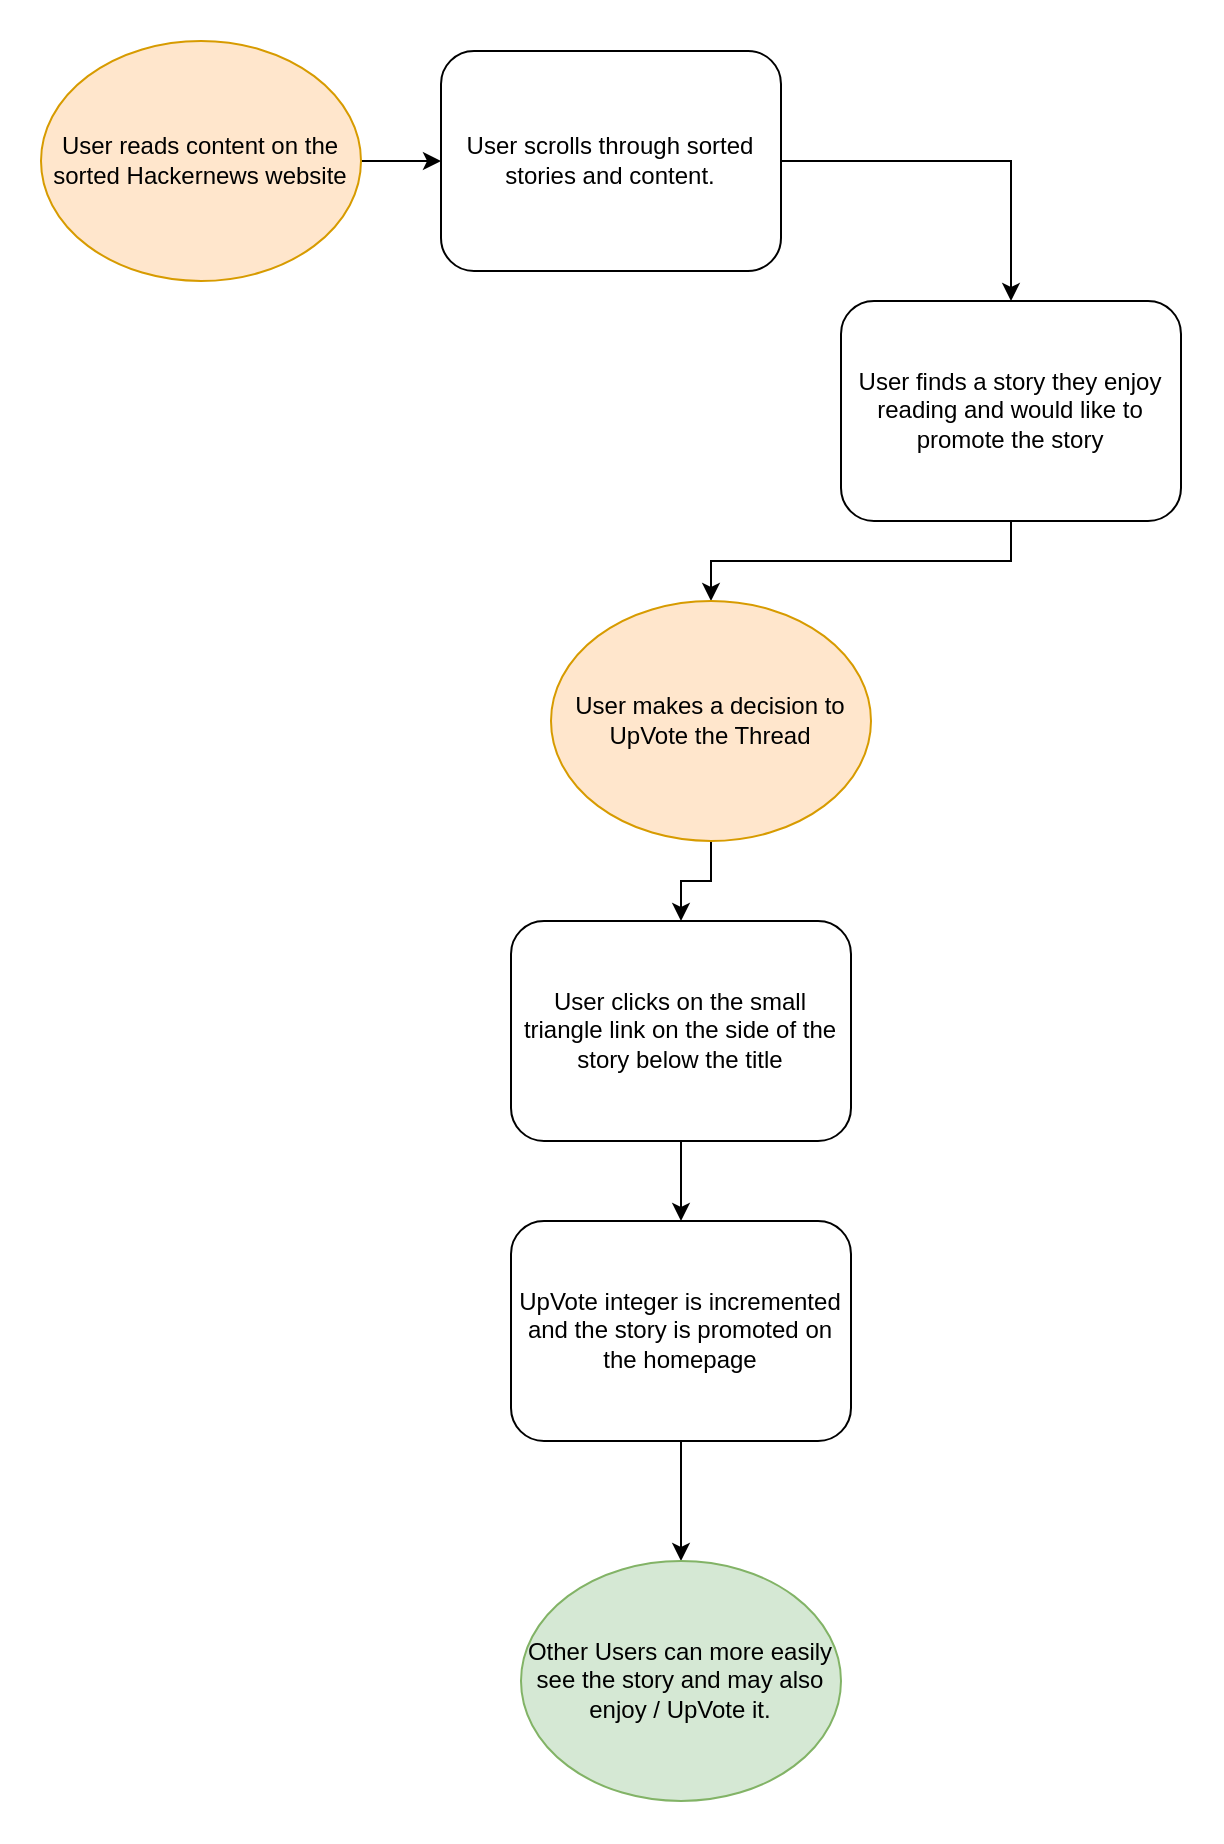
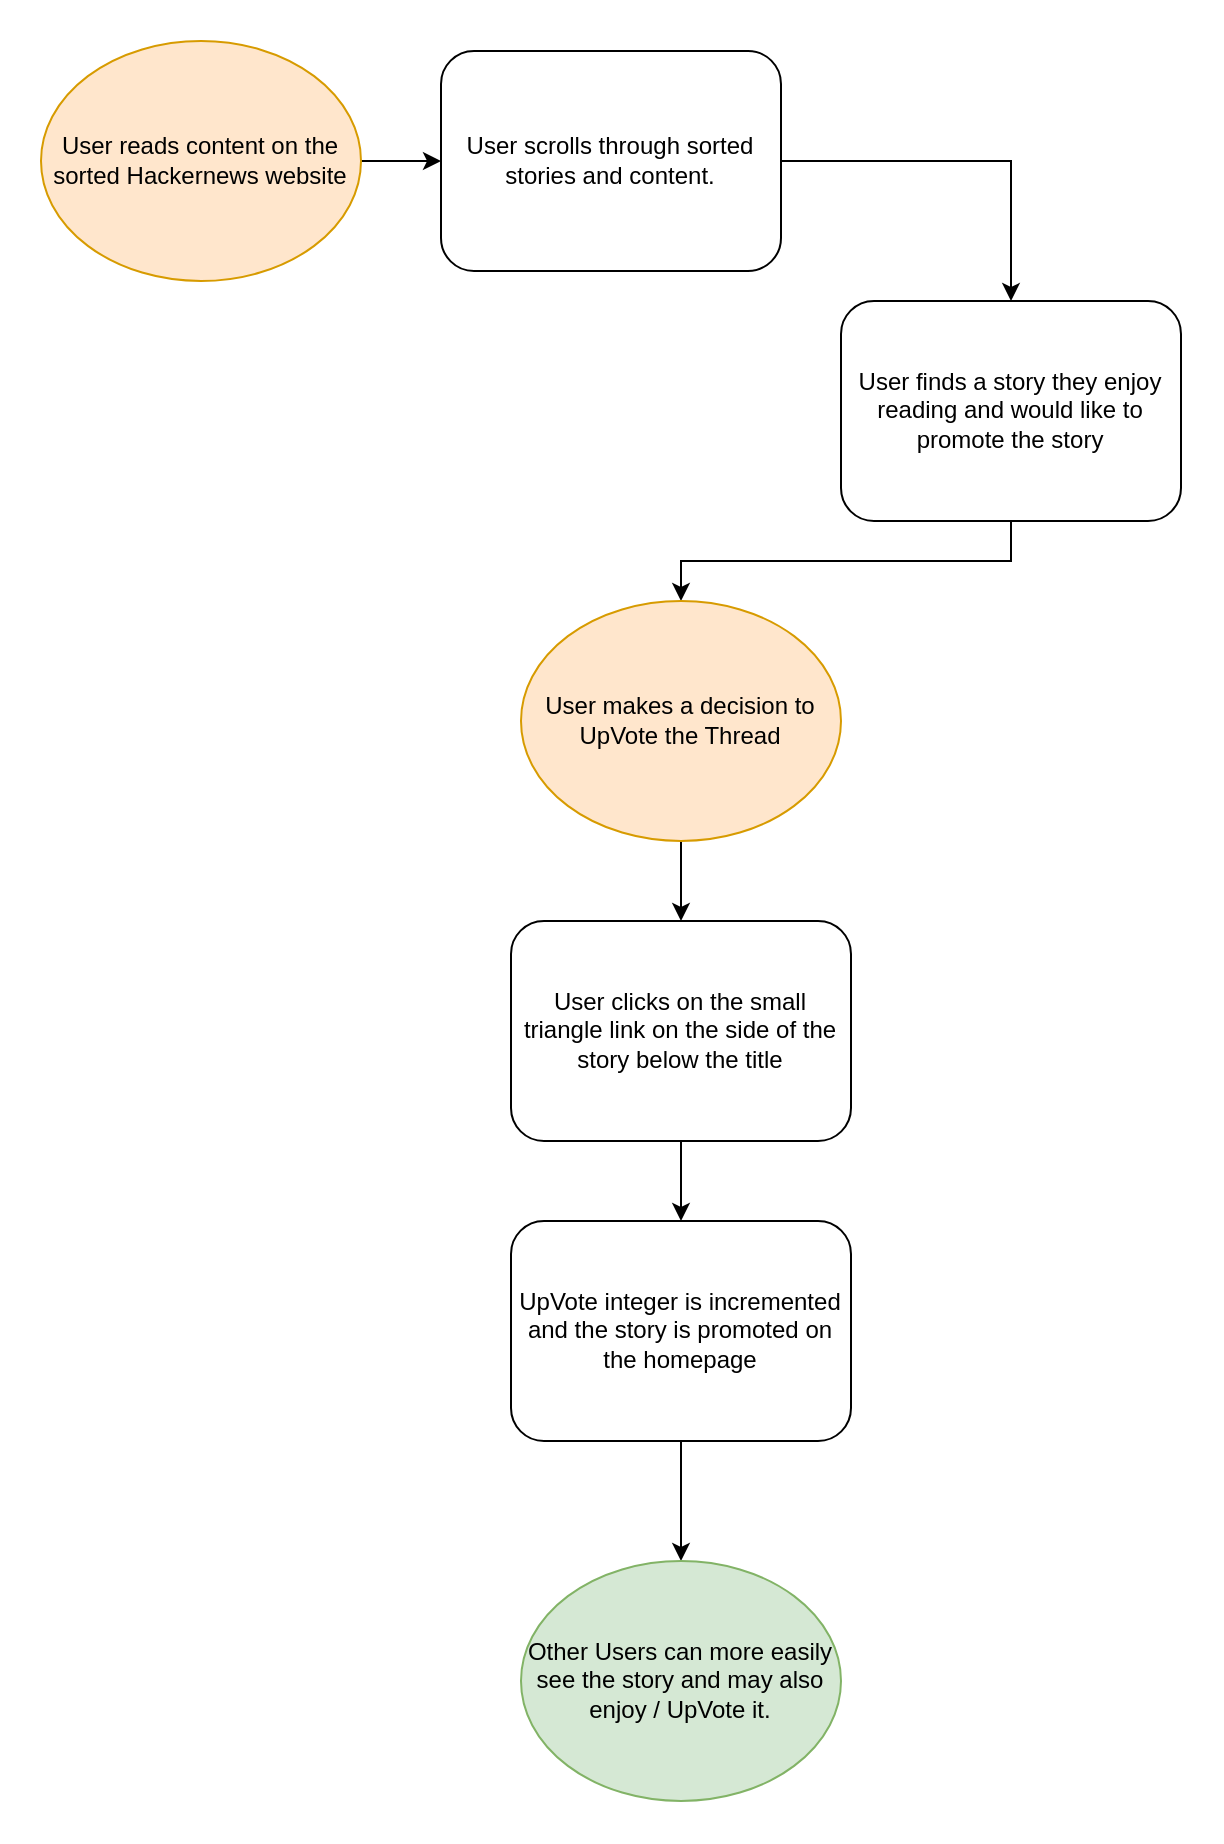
(711, 721) -> (681, 721)
